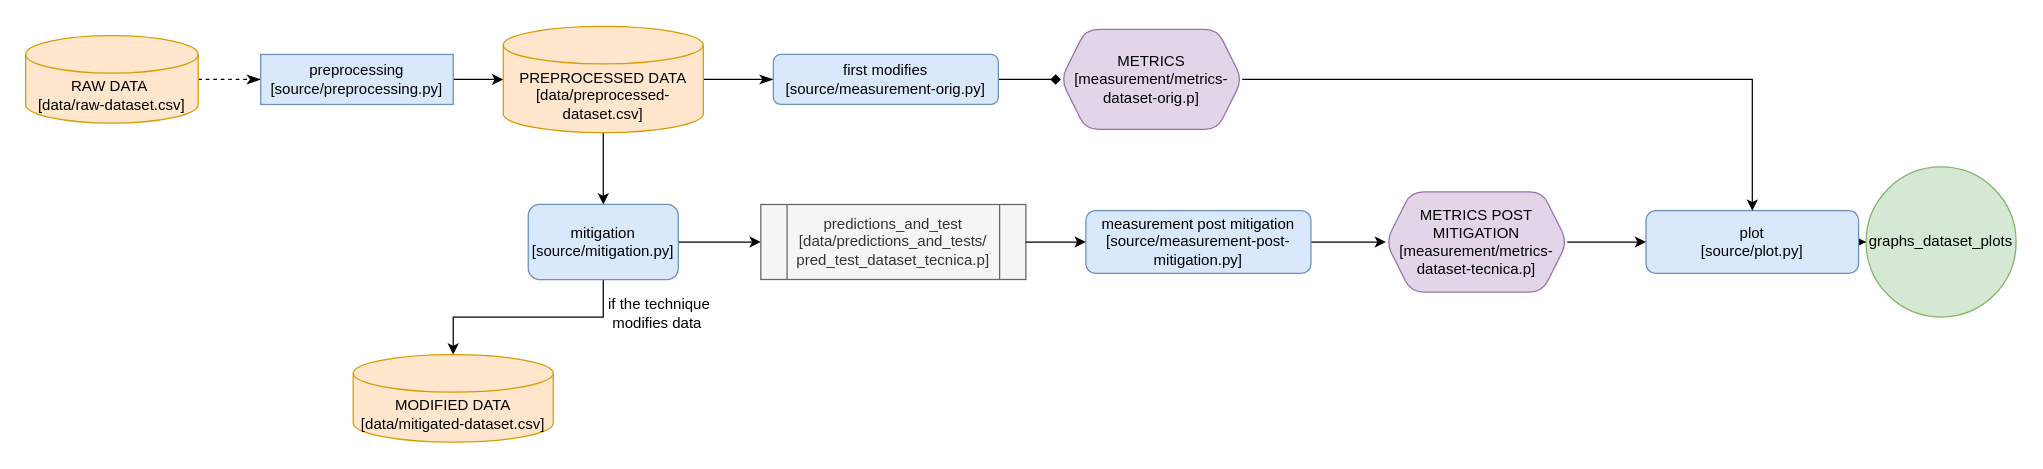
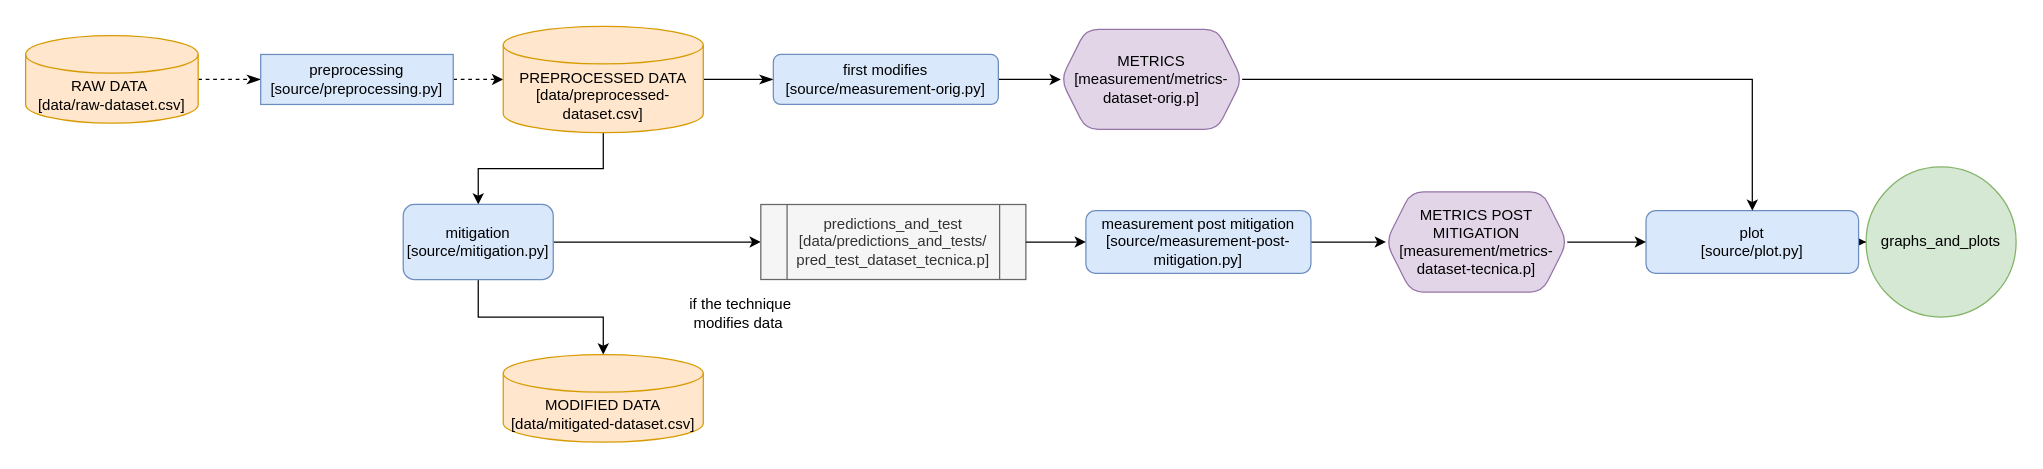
(473, 79) -> (473, 79)
(1050, 79) -> (1051, 79)
(603, 242) -> (478, 242)
(1941, 242) -> (1941, 242)
(659, 313) -> (741, 313)
(453, 398) -> (603, 398)
